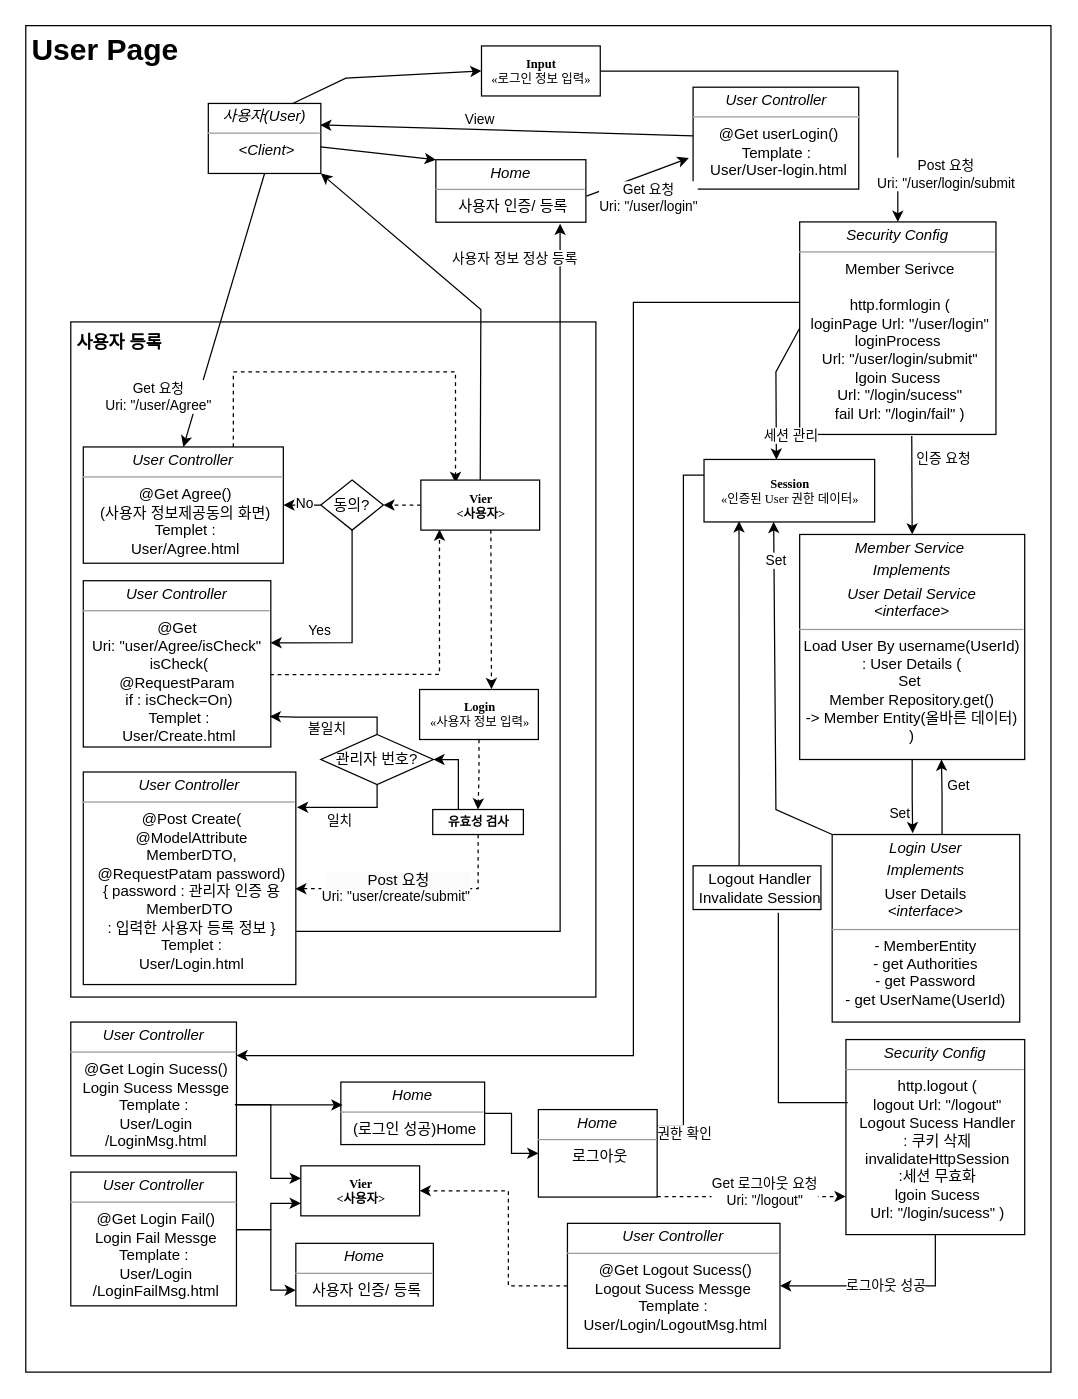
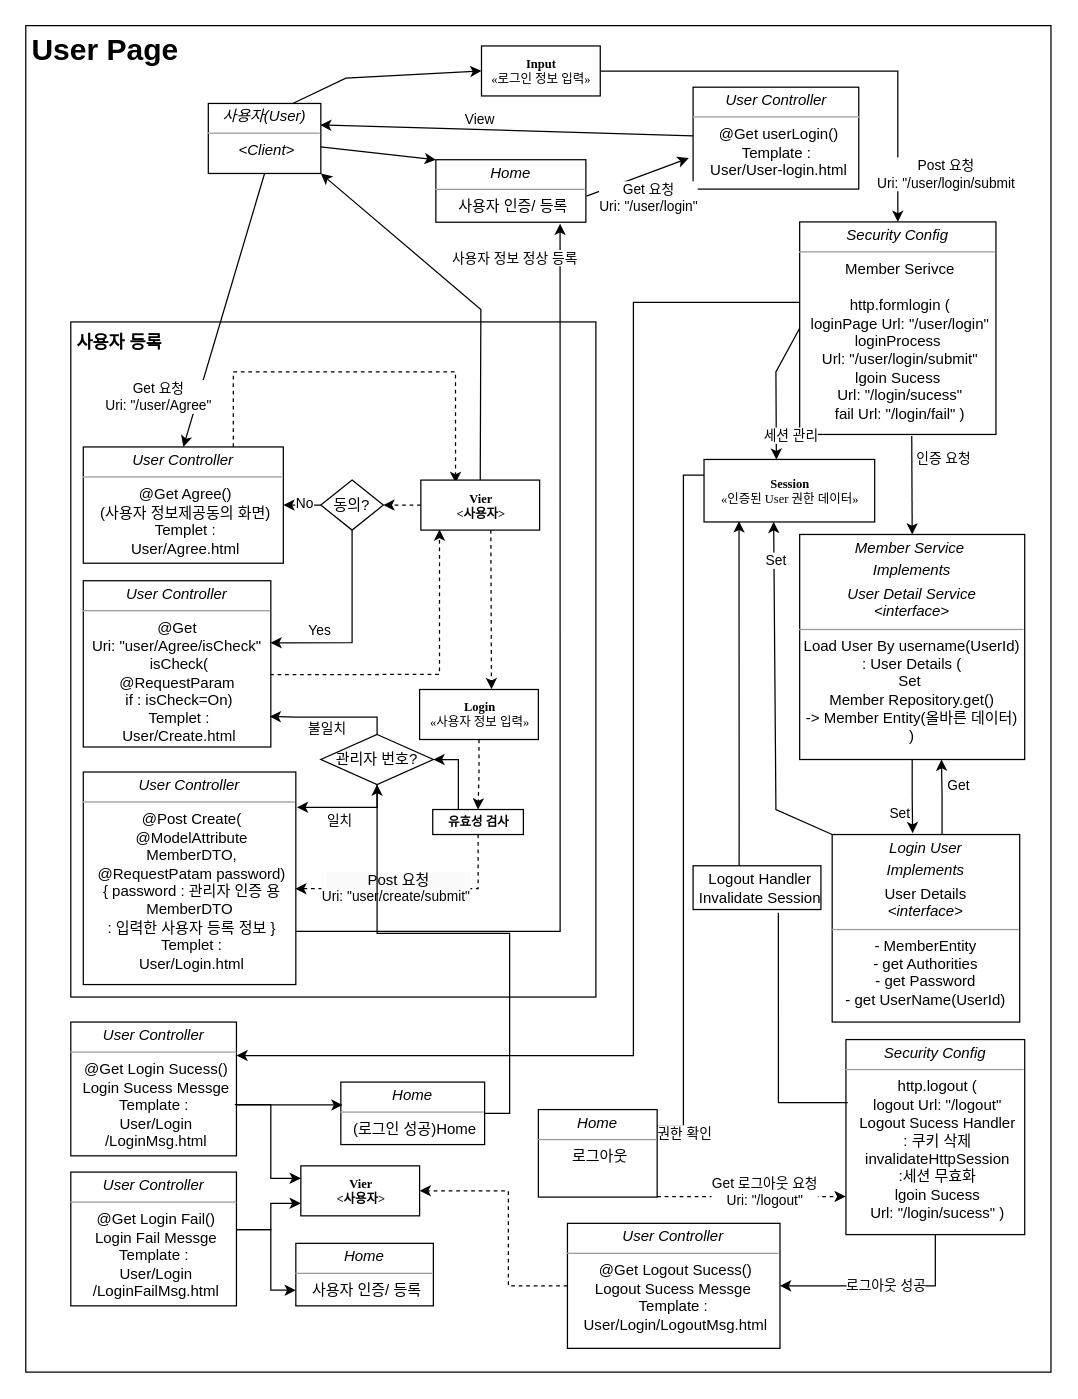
(511, 1140) -> (509, 1025)
